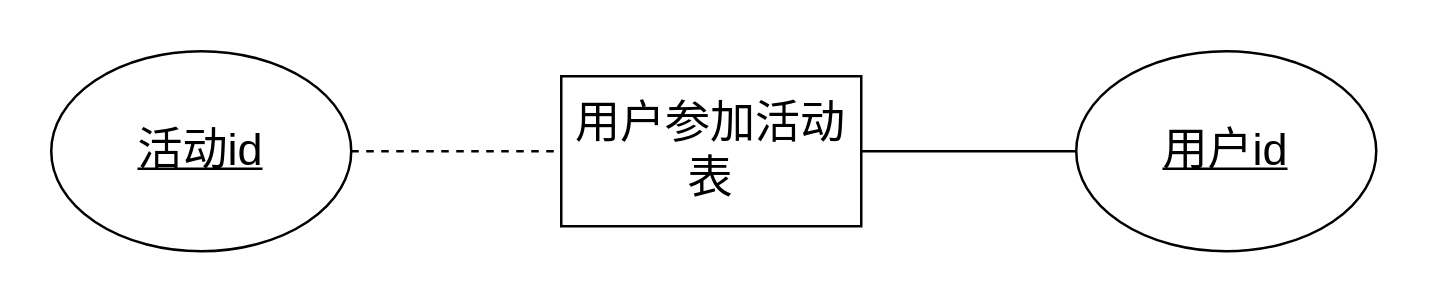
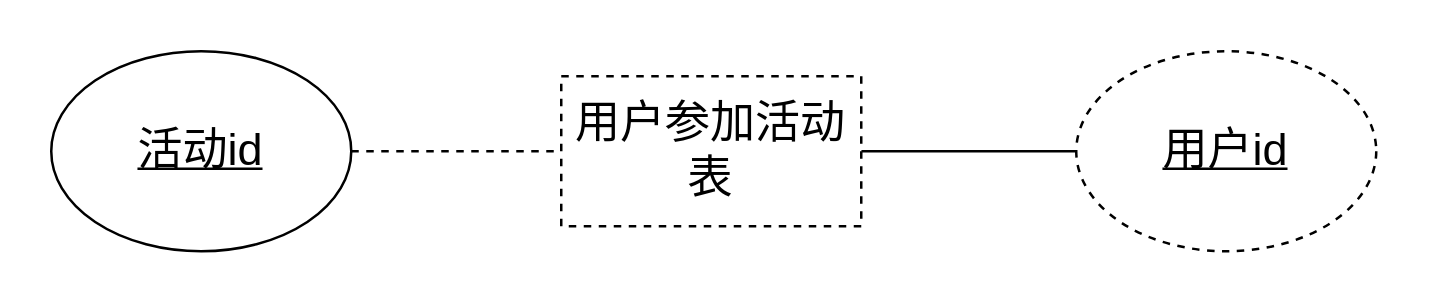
(711, 151) -> (711, 151)
(1226, 151) -> (1226, 151)
